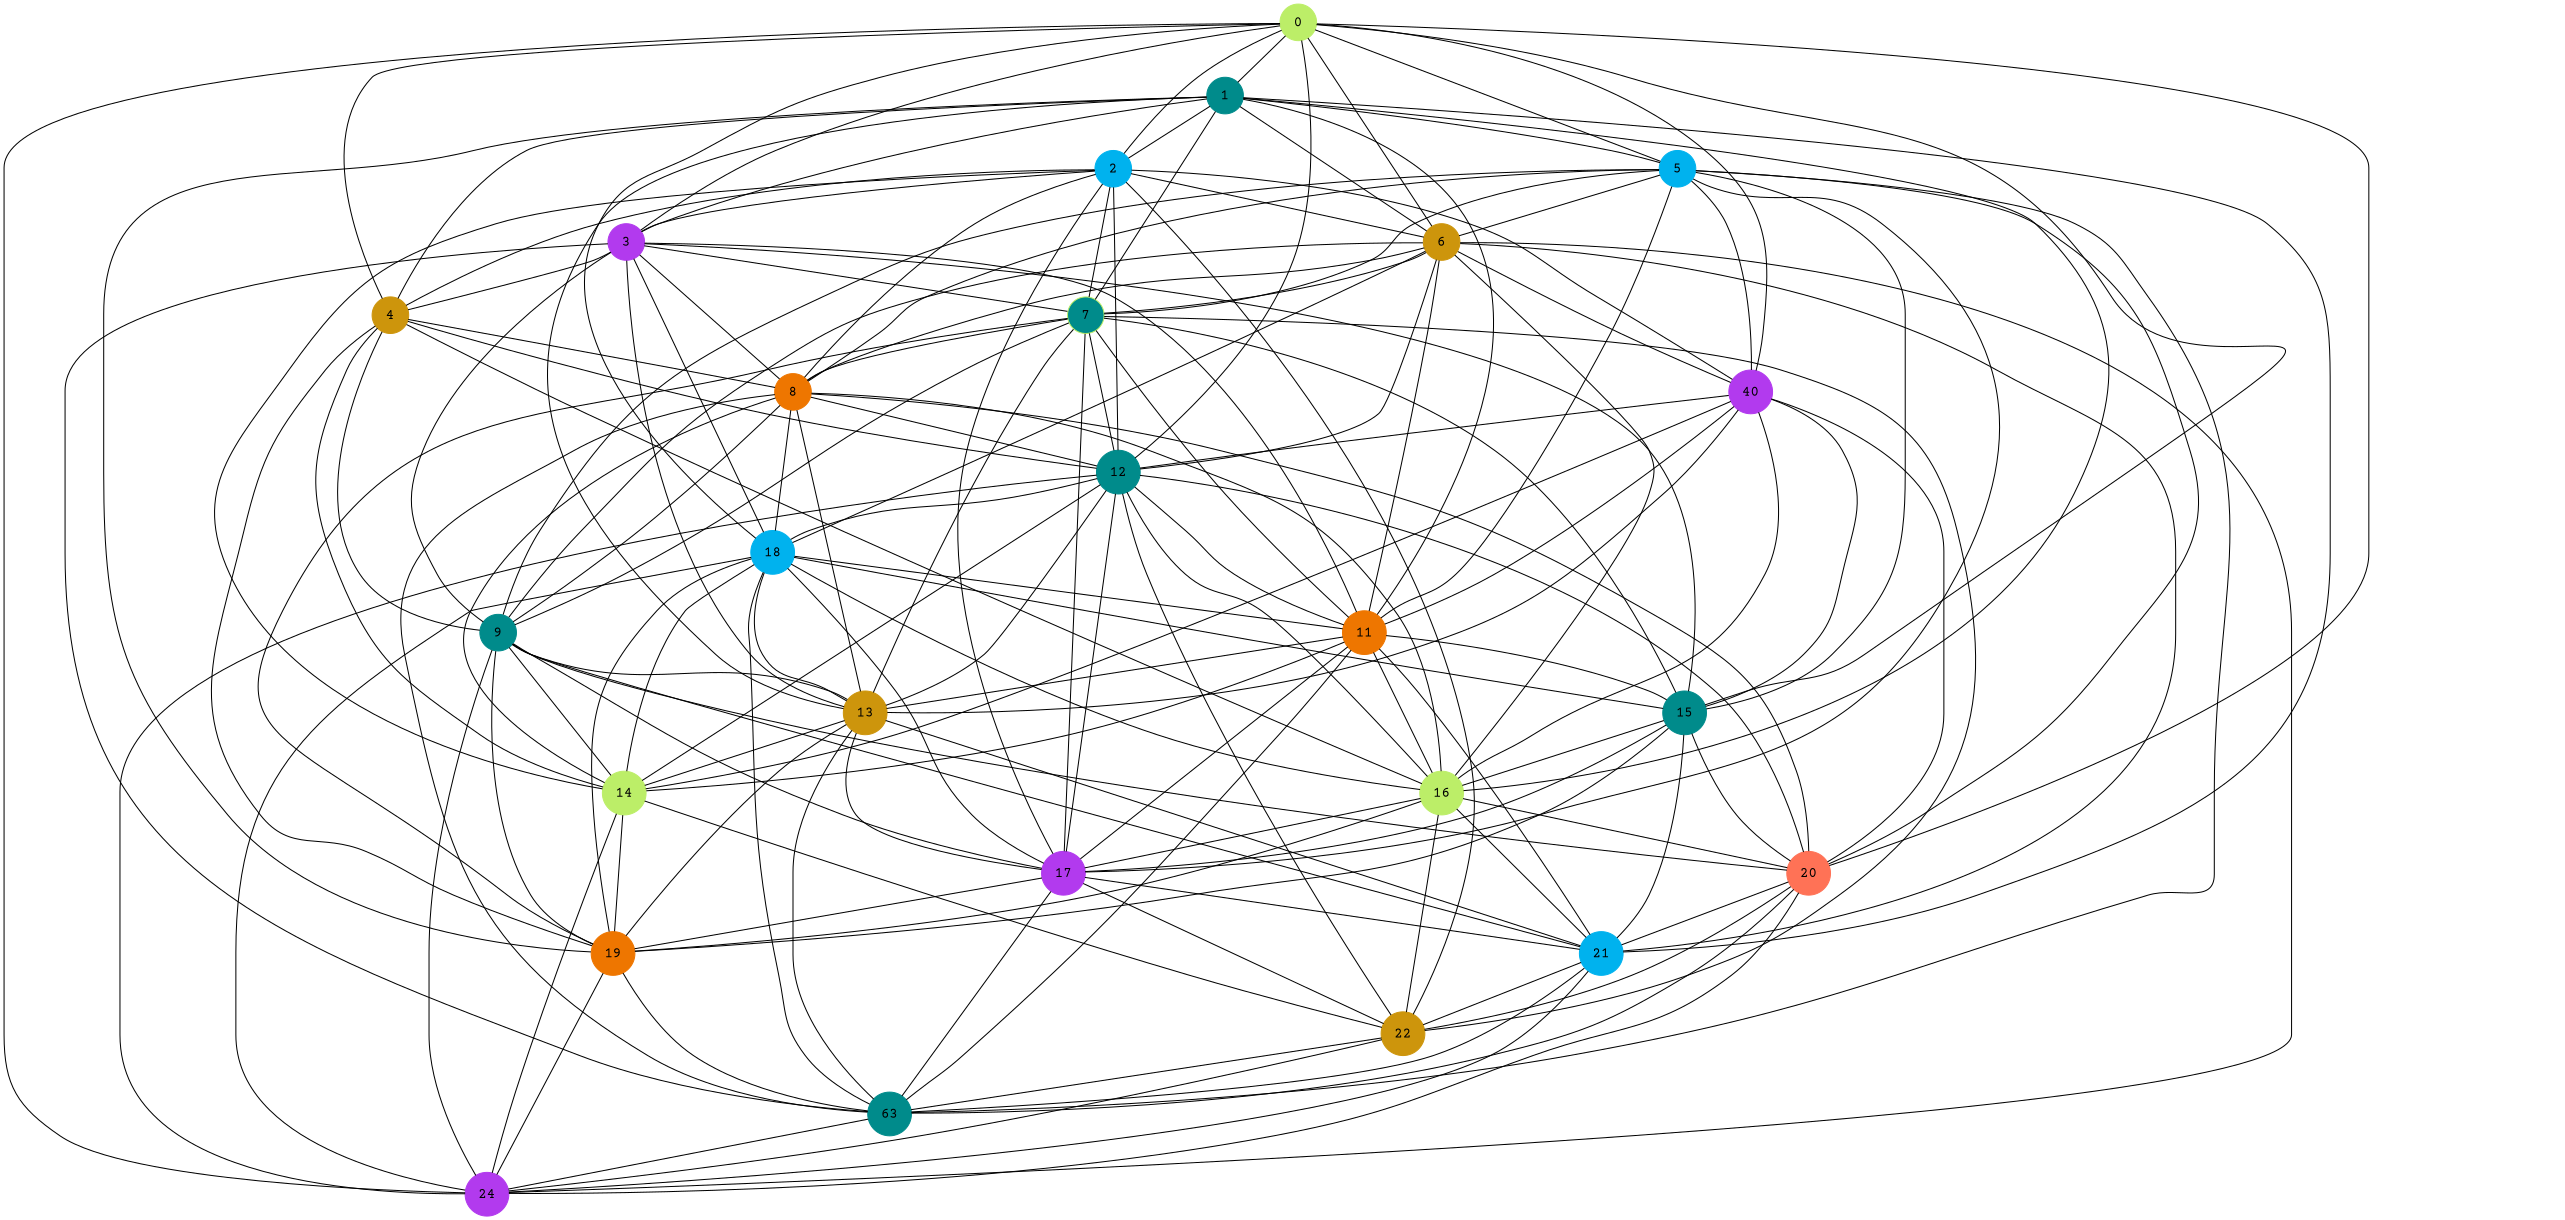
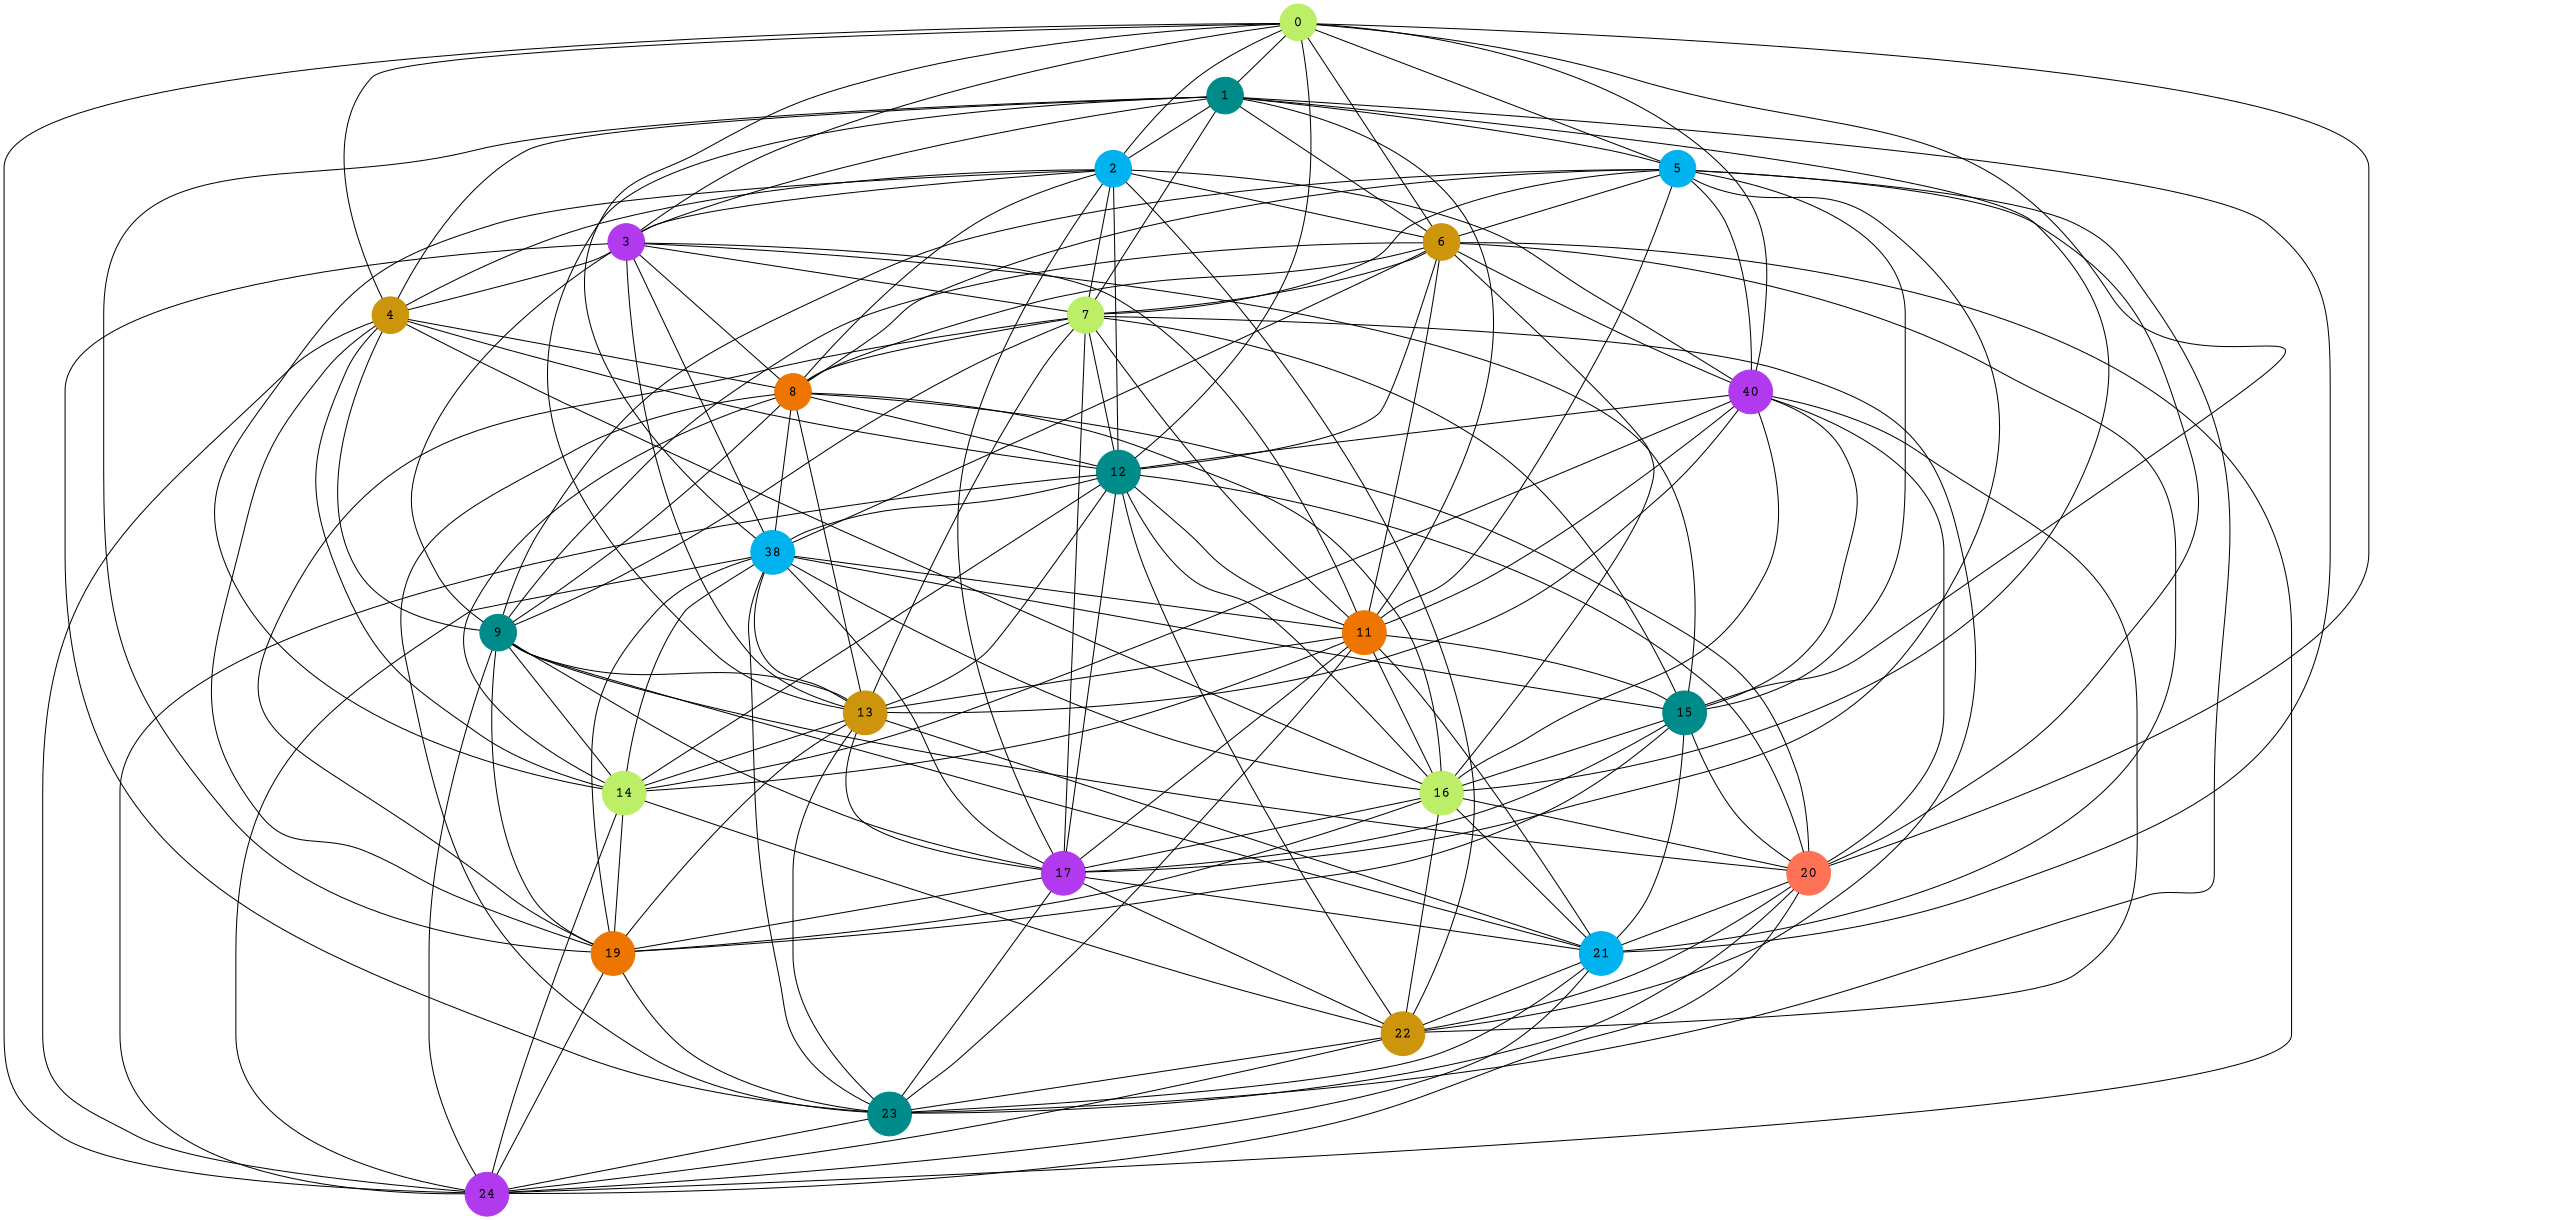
(1086, 315) -> (1086, 315)
(773, 552) -> (773, 552)
none -> (43, 851)
none -> (2124, 920)
(890, 1114) -> (890, 1114)
